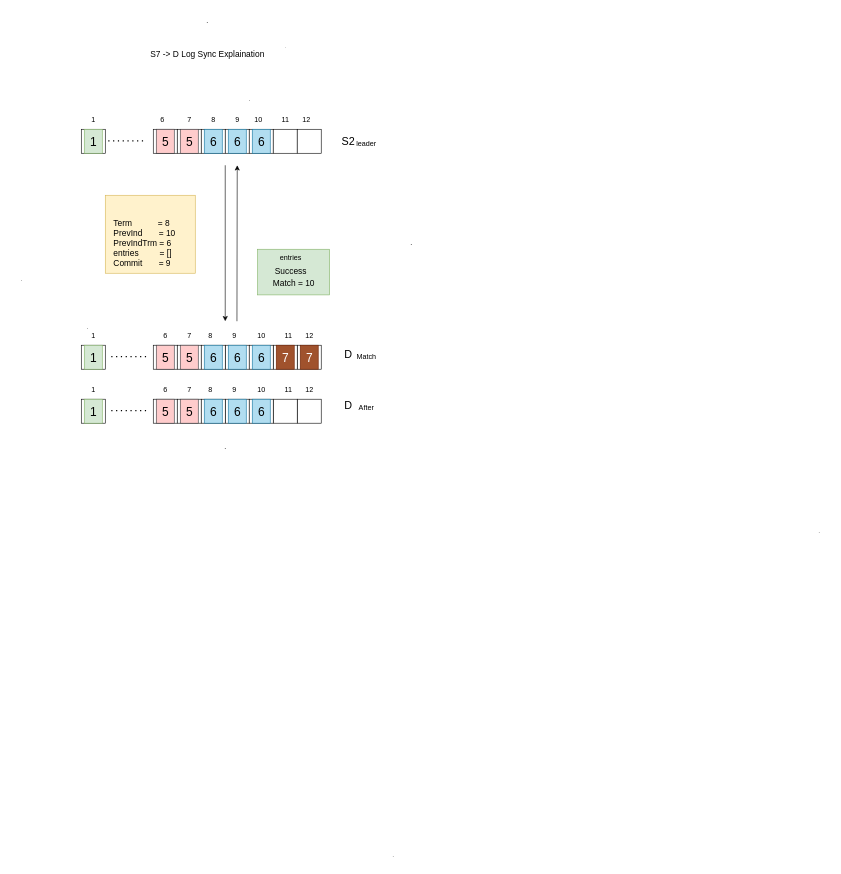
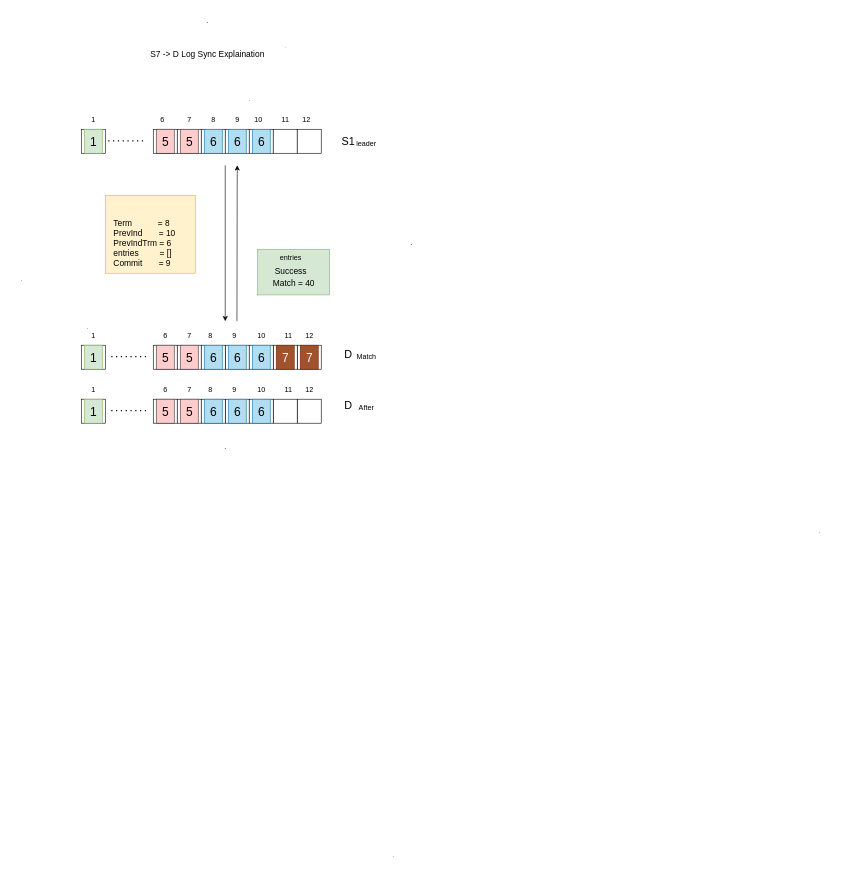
(349, 141) -> (349, 141)
(294, 278) -> (294, 278)
